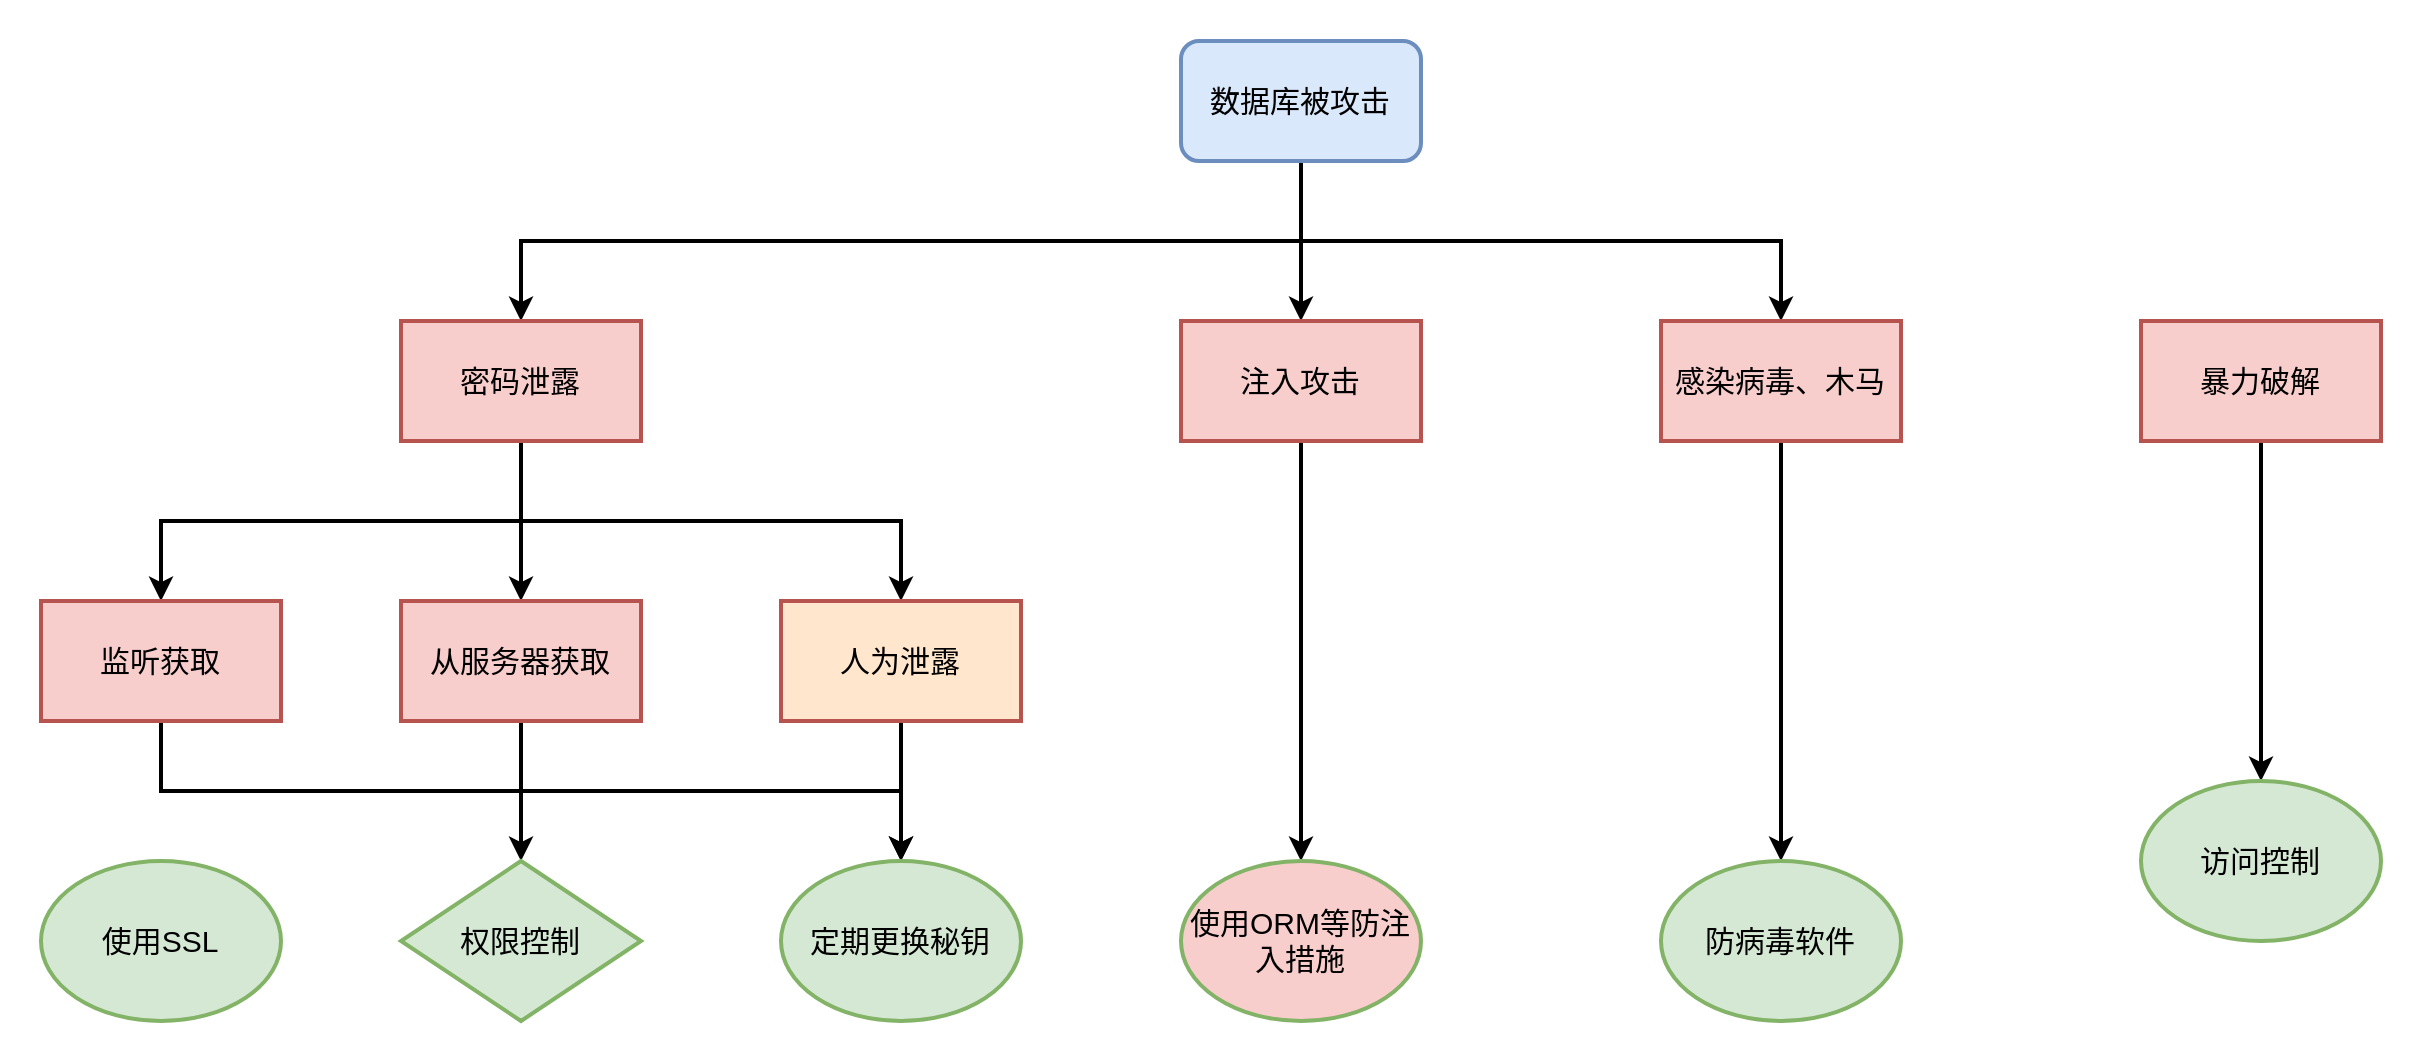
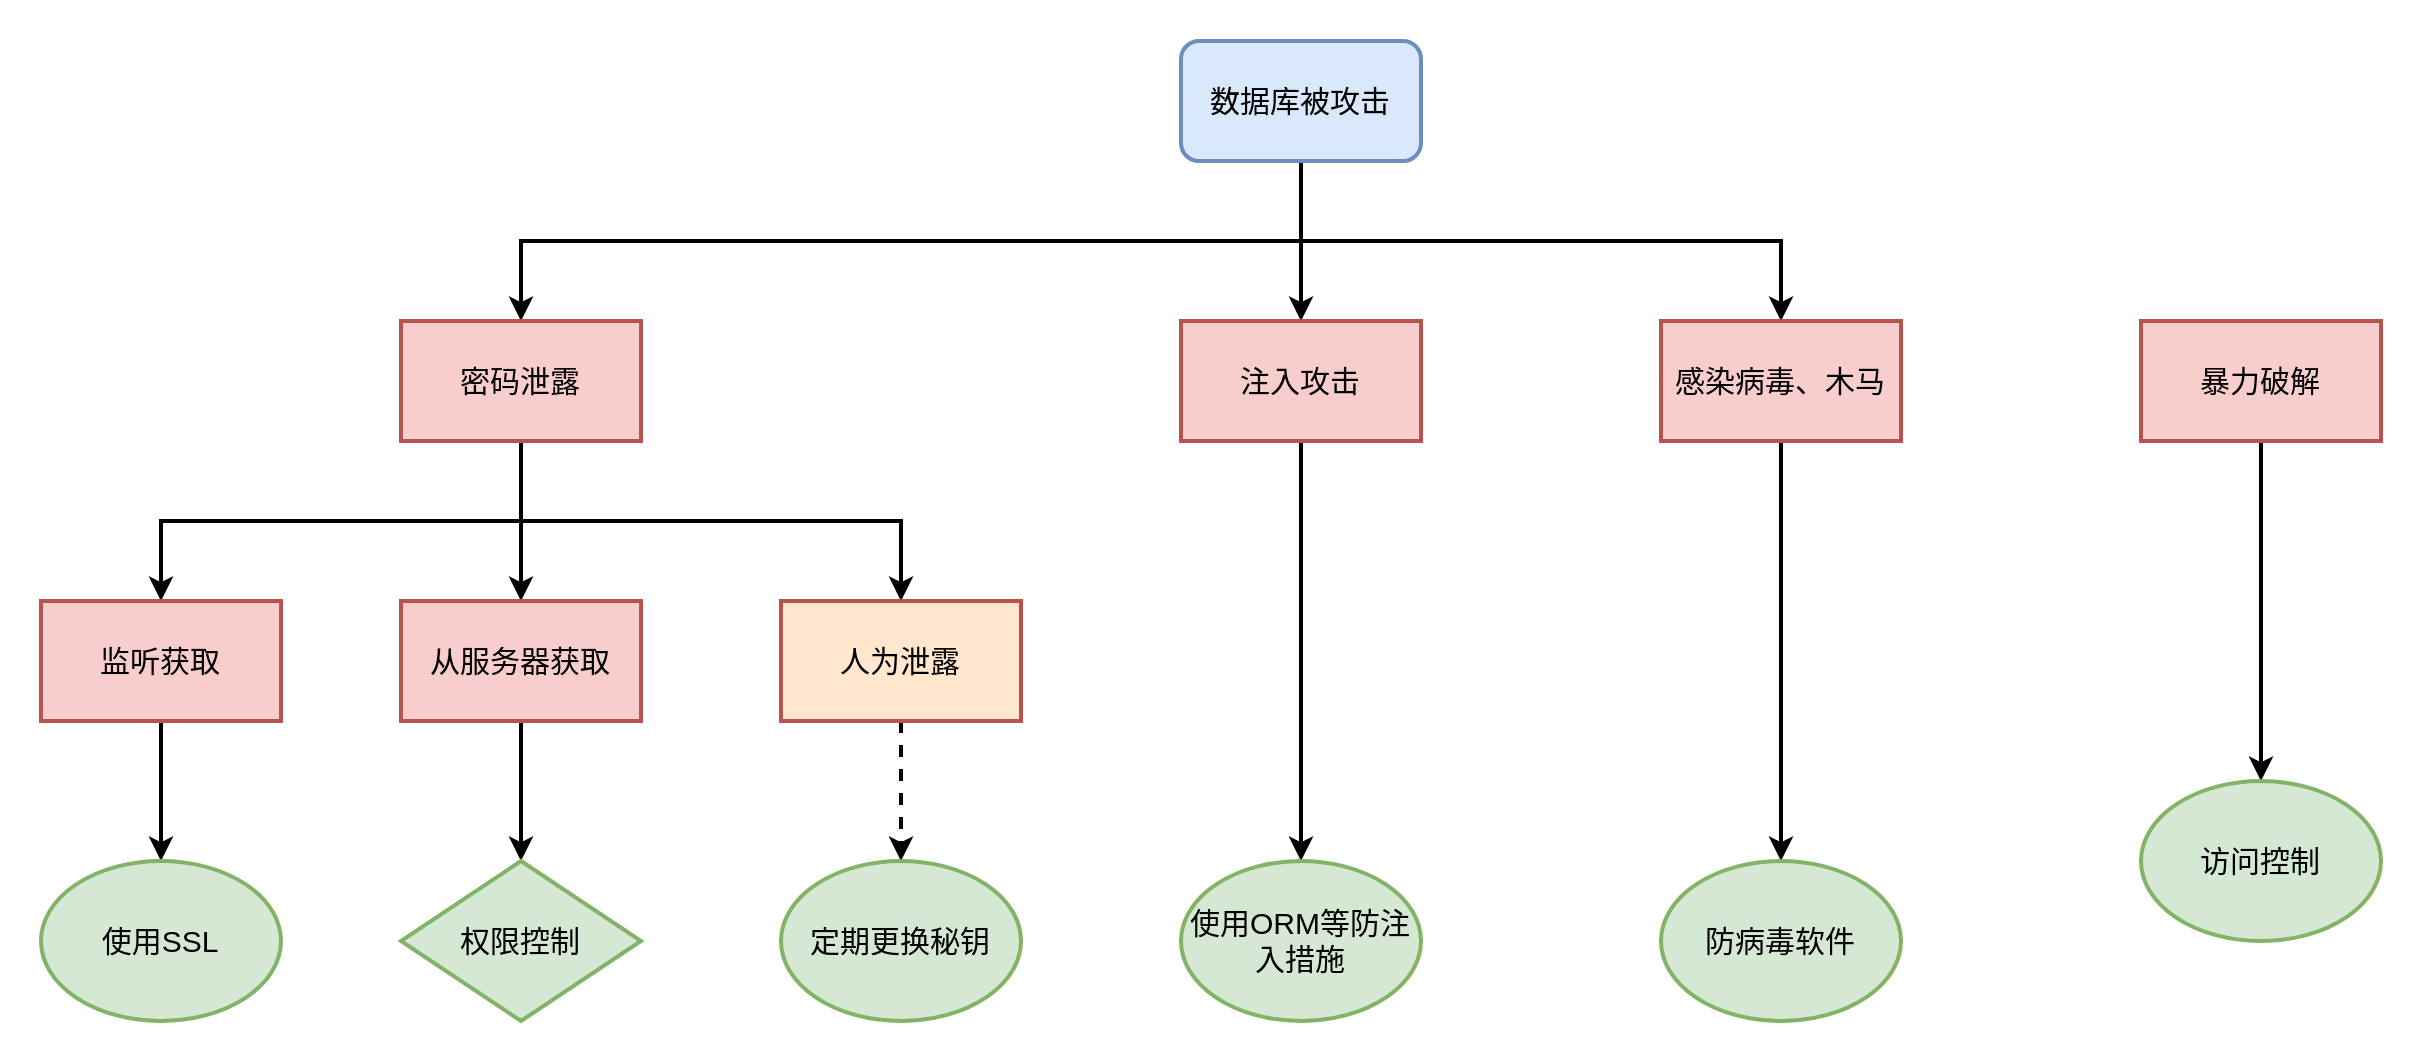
(901, 738) -> (901, 738)
(527, 791) -> (161, 815)
(1301, 941) -> (1301, 941)
